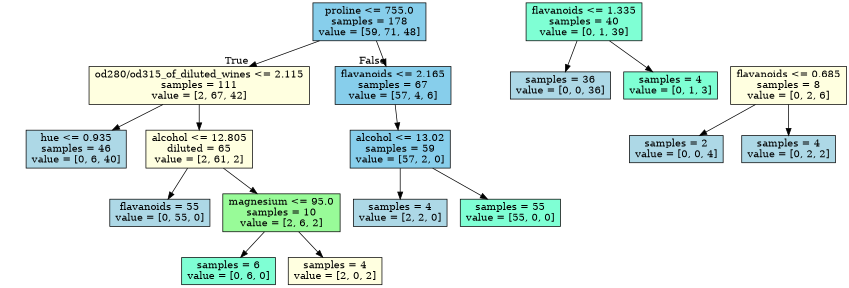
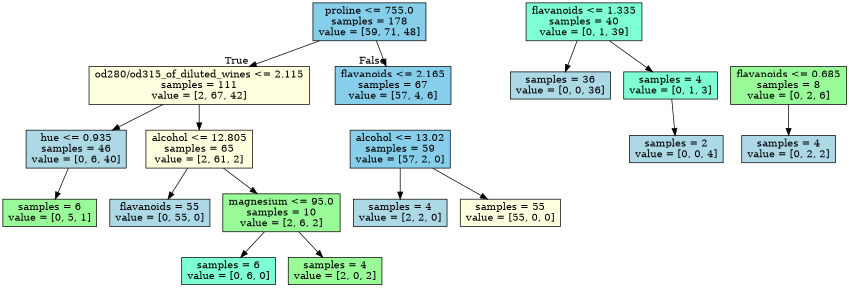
(789, 85) -> (789, 85)
(396, 114) -> none
(731, 118) -> (673, 114)
(199, 149) -> (199, 149)
none -> (50, 213)
(510, 213) -> (510, 213)
(335, 271) -> (335, 271)
